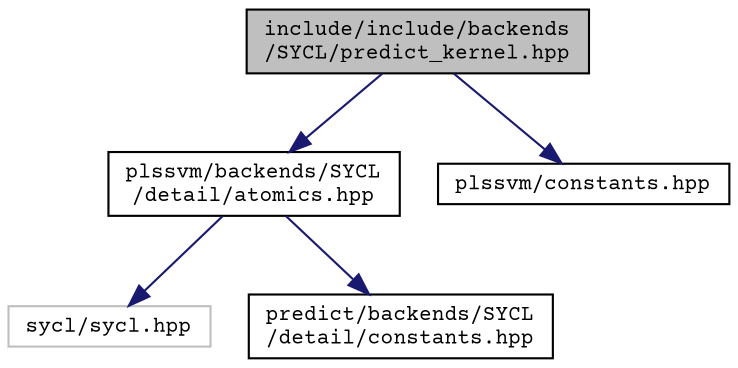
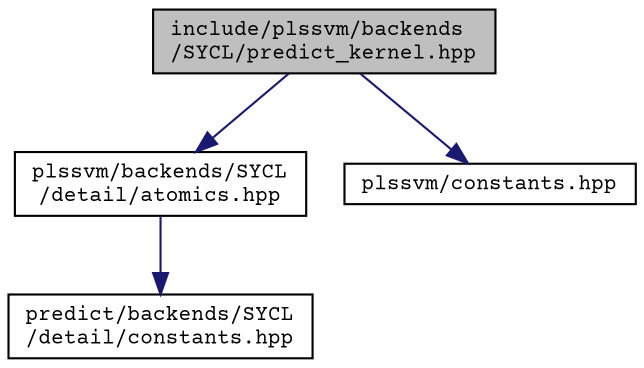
(418, 41) -> (324, 41)
(110, 326) -> none
